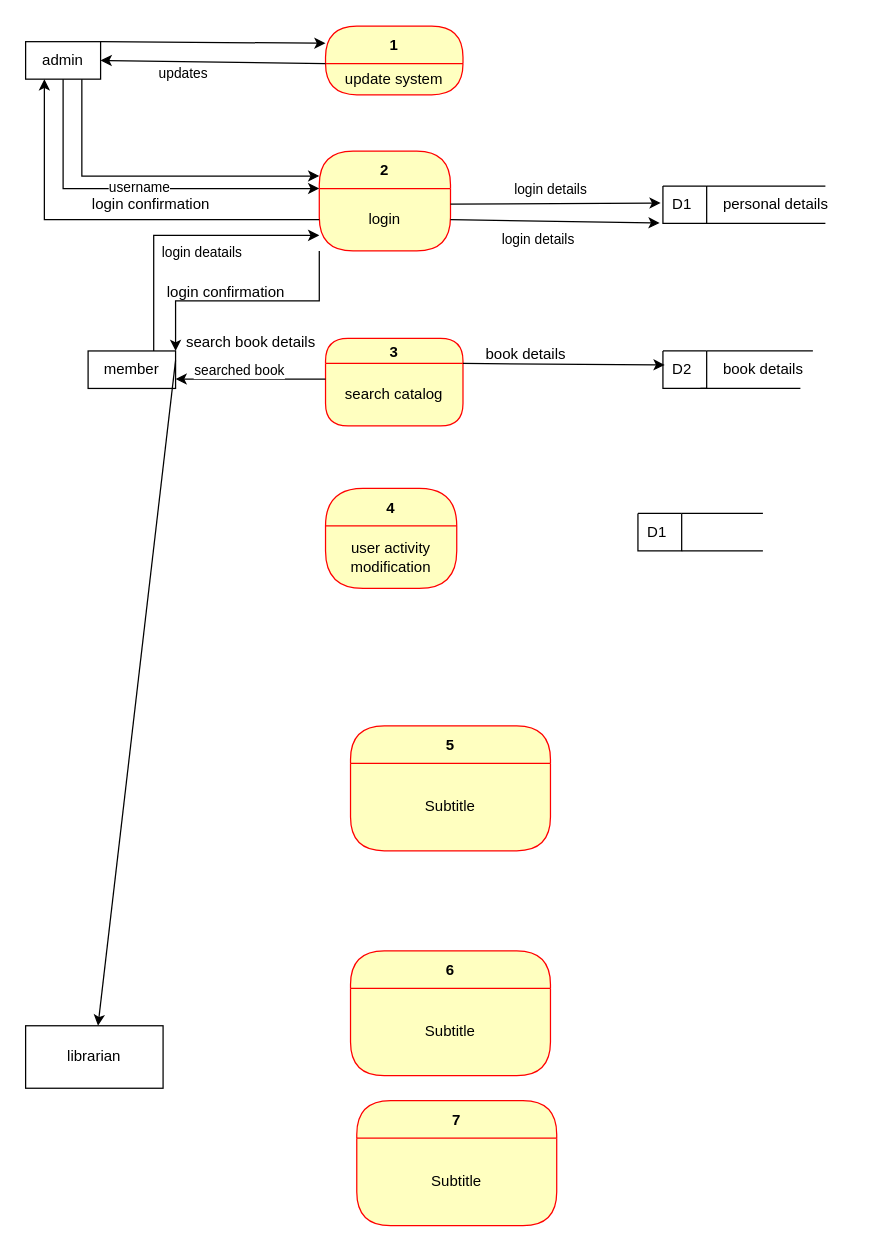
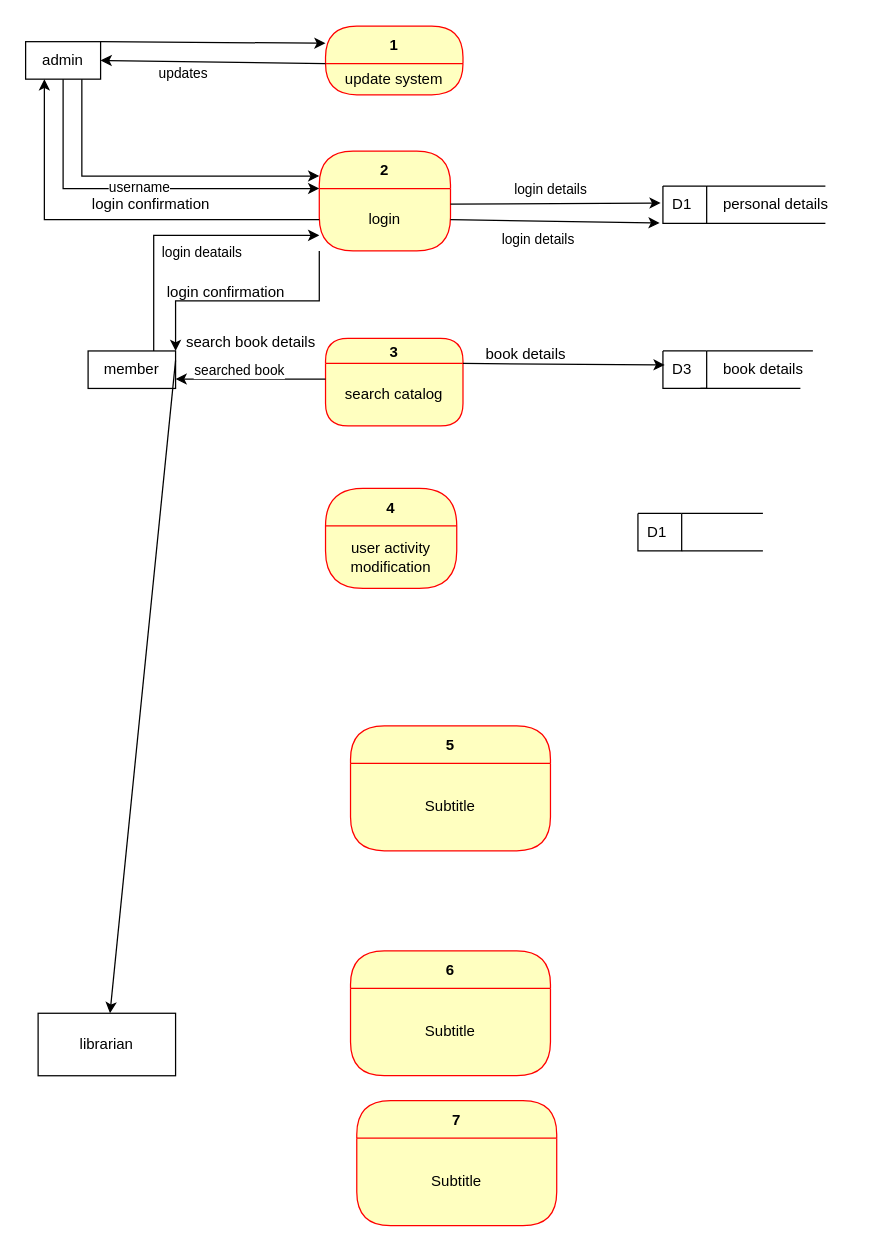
(683, 369) -> (683, 369)
(94, 1057) -> (107, 1044)
